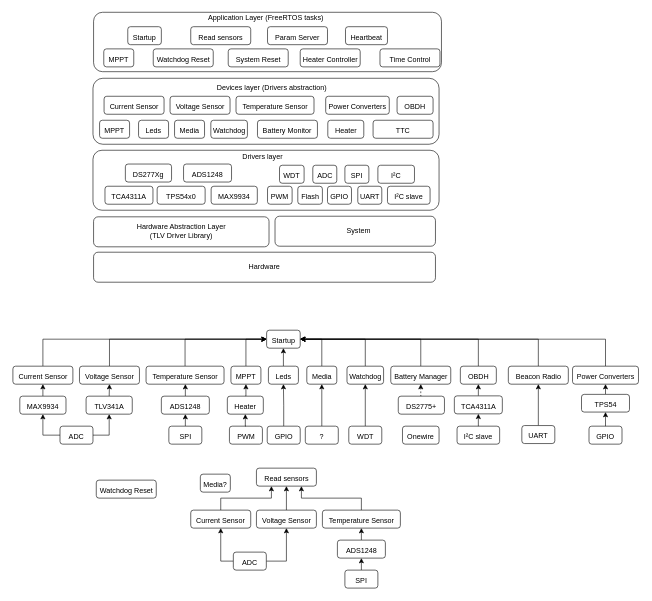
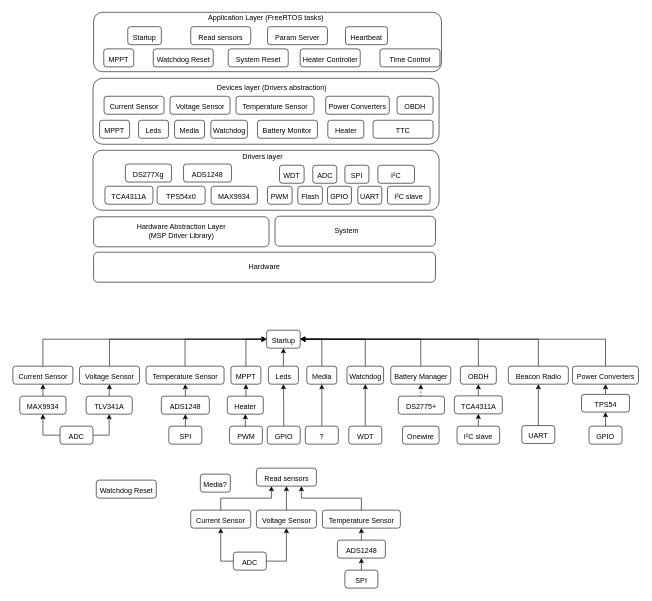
(181, 231) -> (181, 231)
(358, 231) -> (346, 231)
